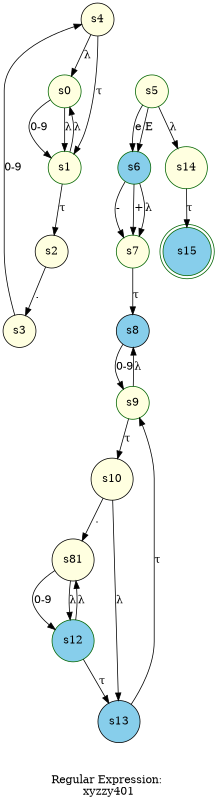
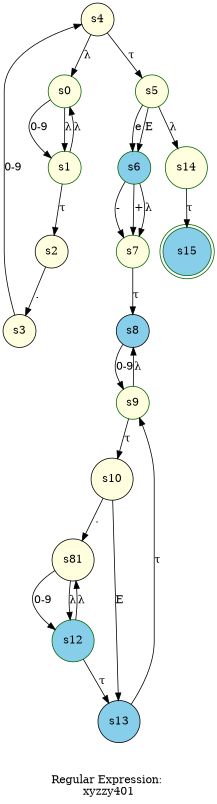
(94, 93) -> (122, 52)
(120, 600) -> (120, 600)
